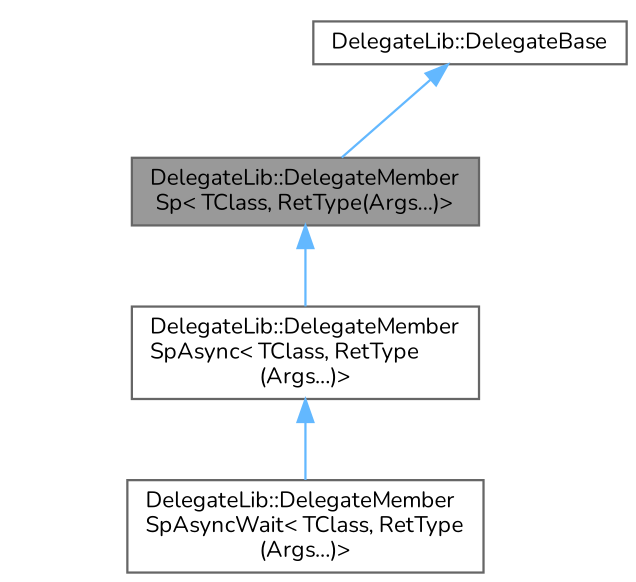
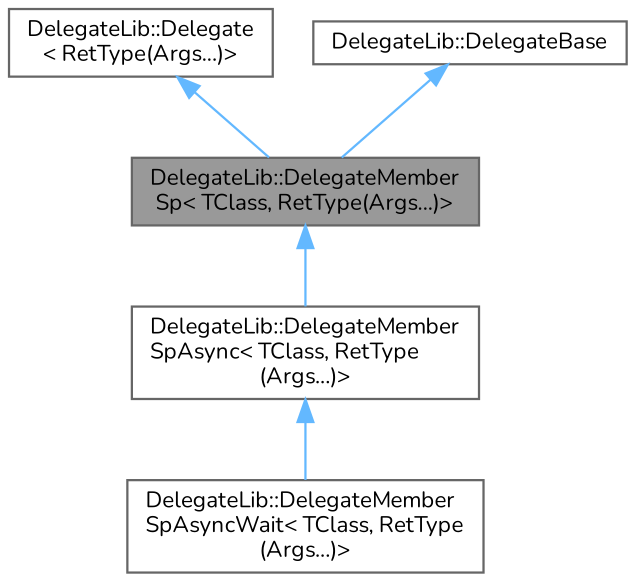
none -> (141, 43)
